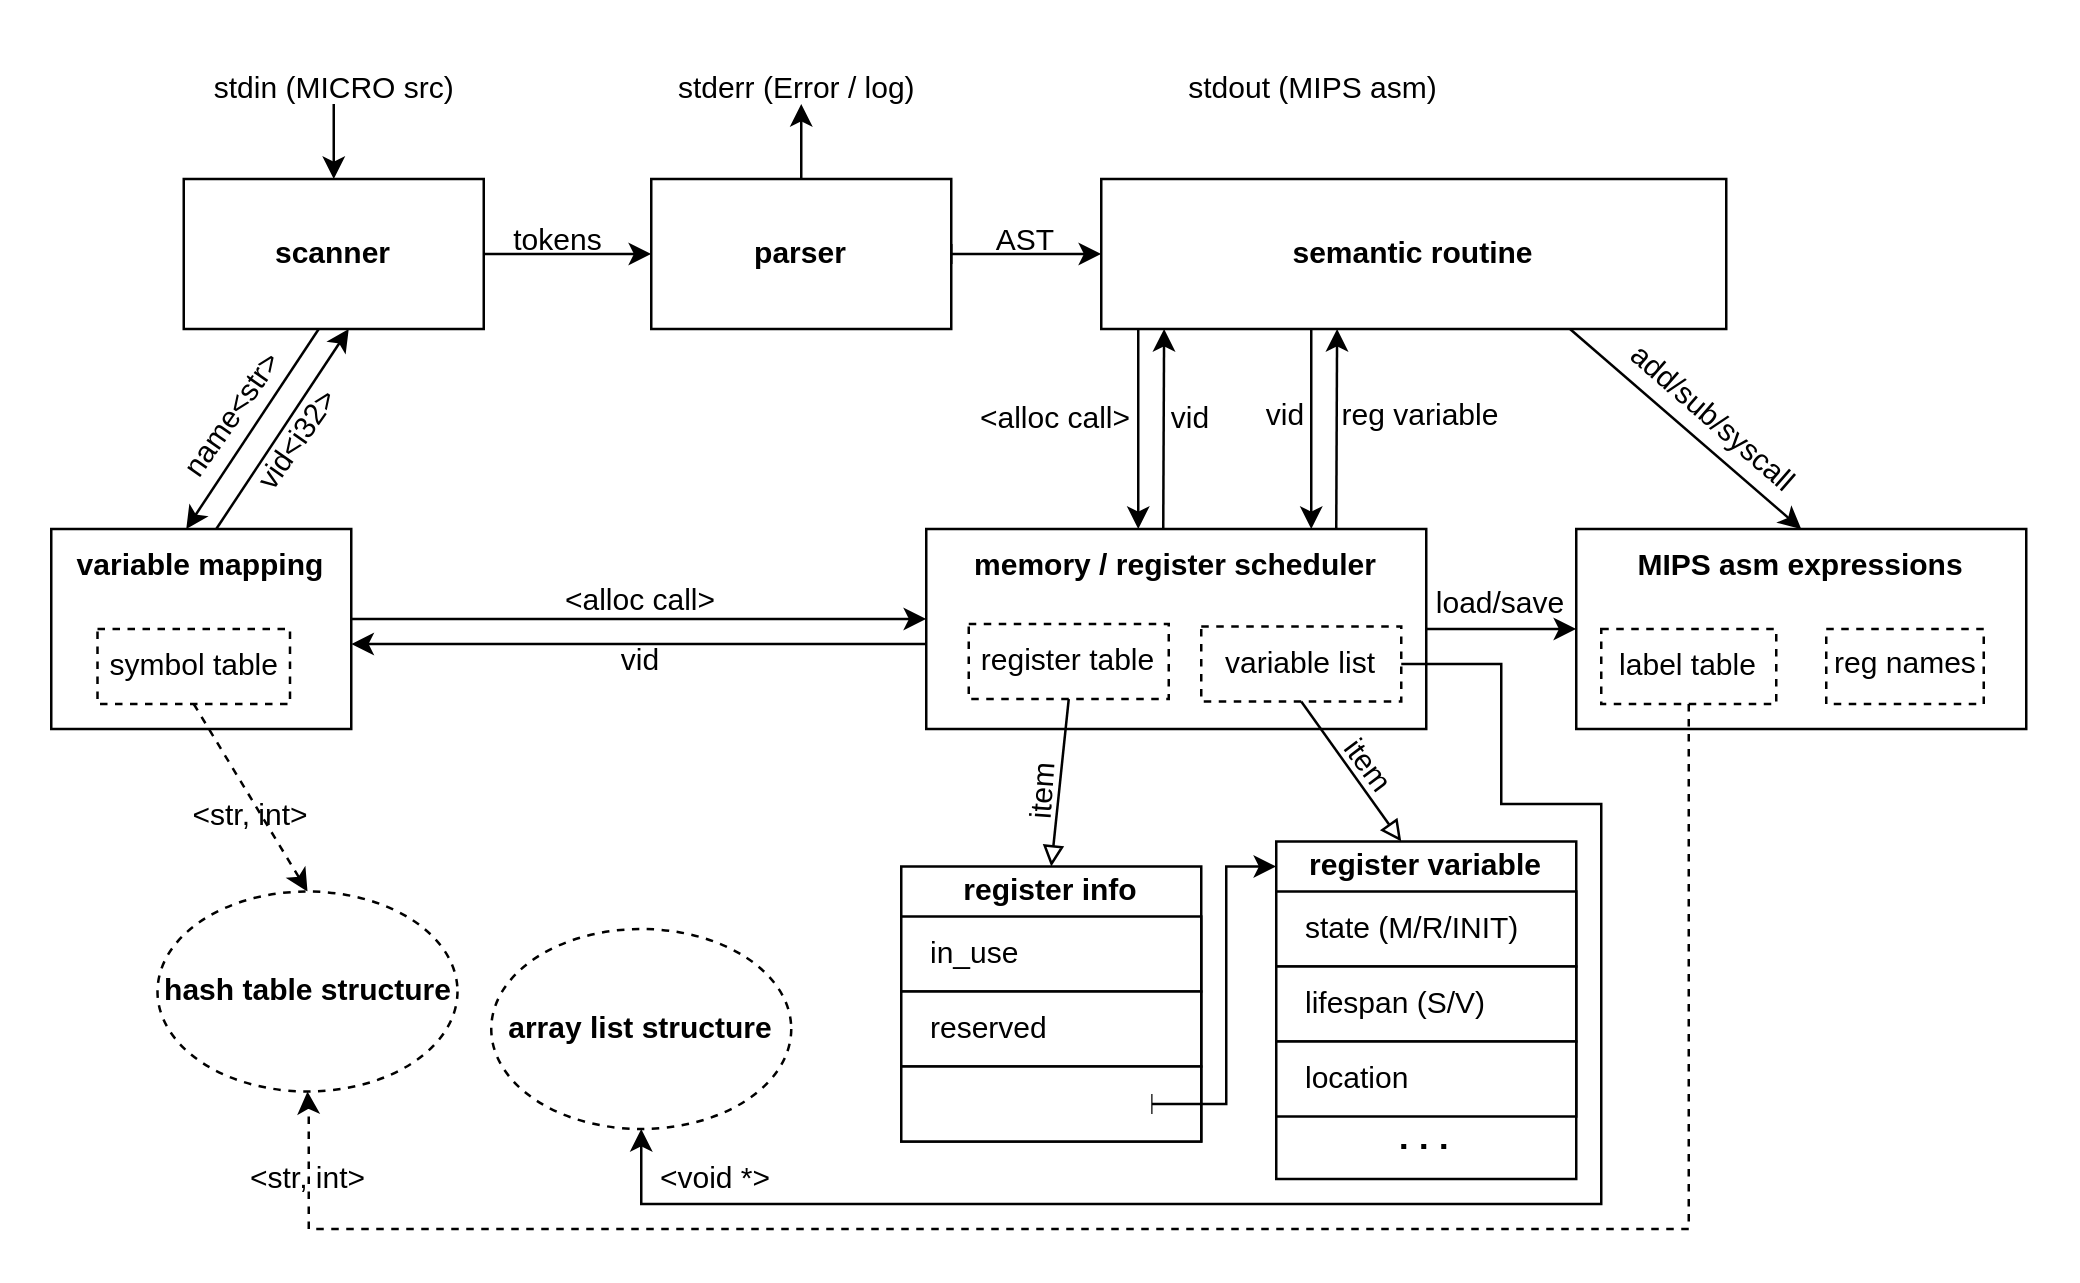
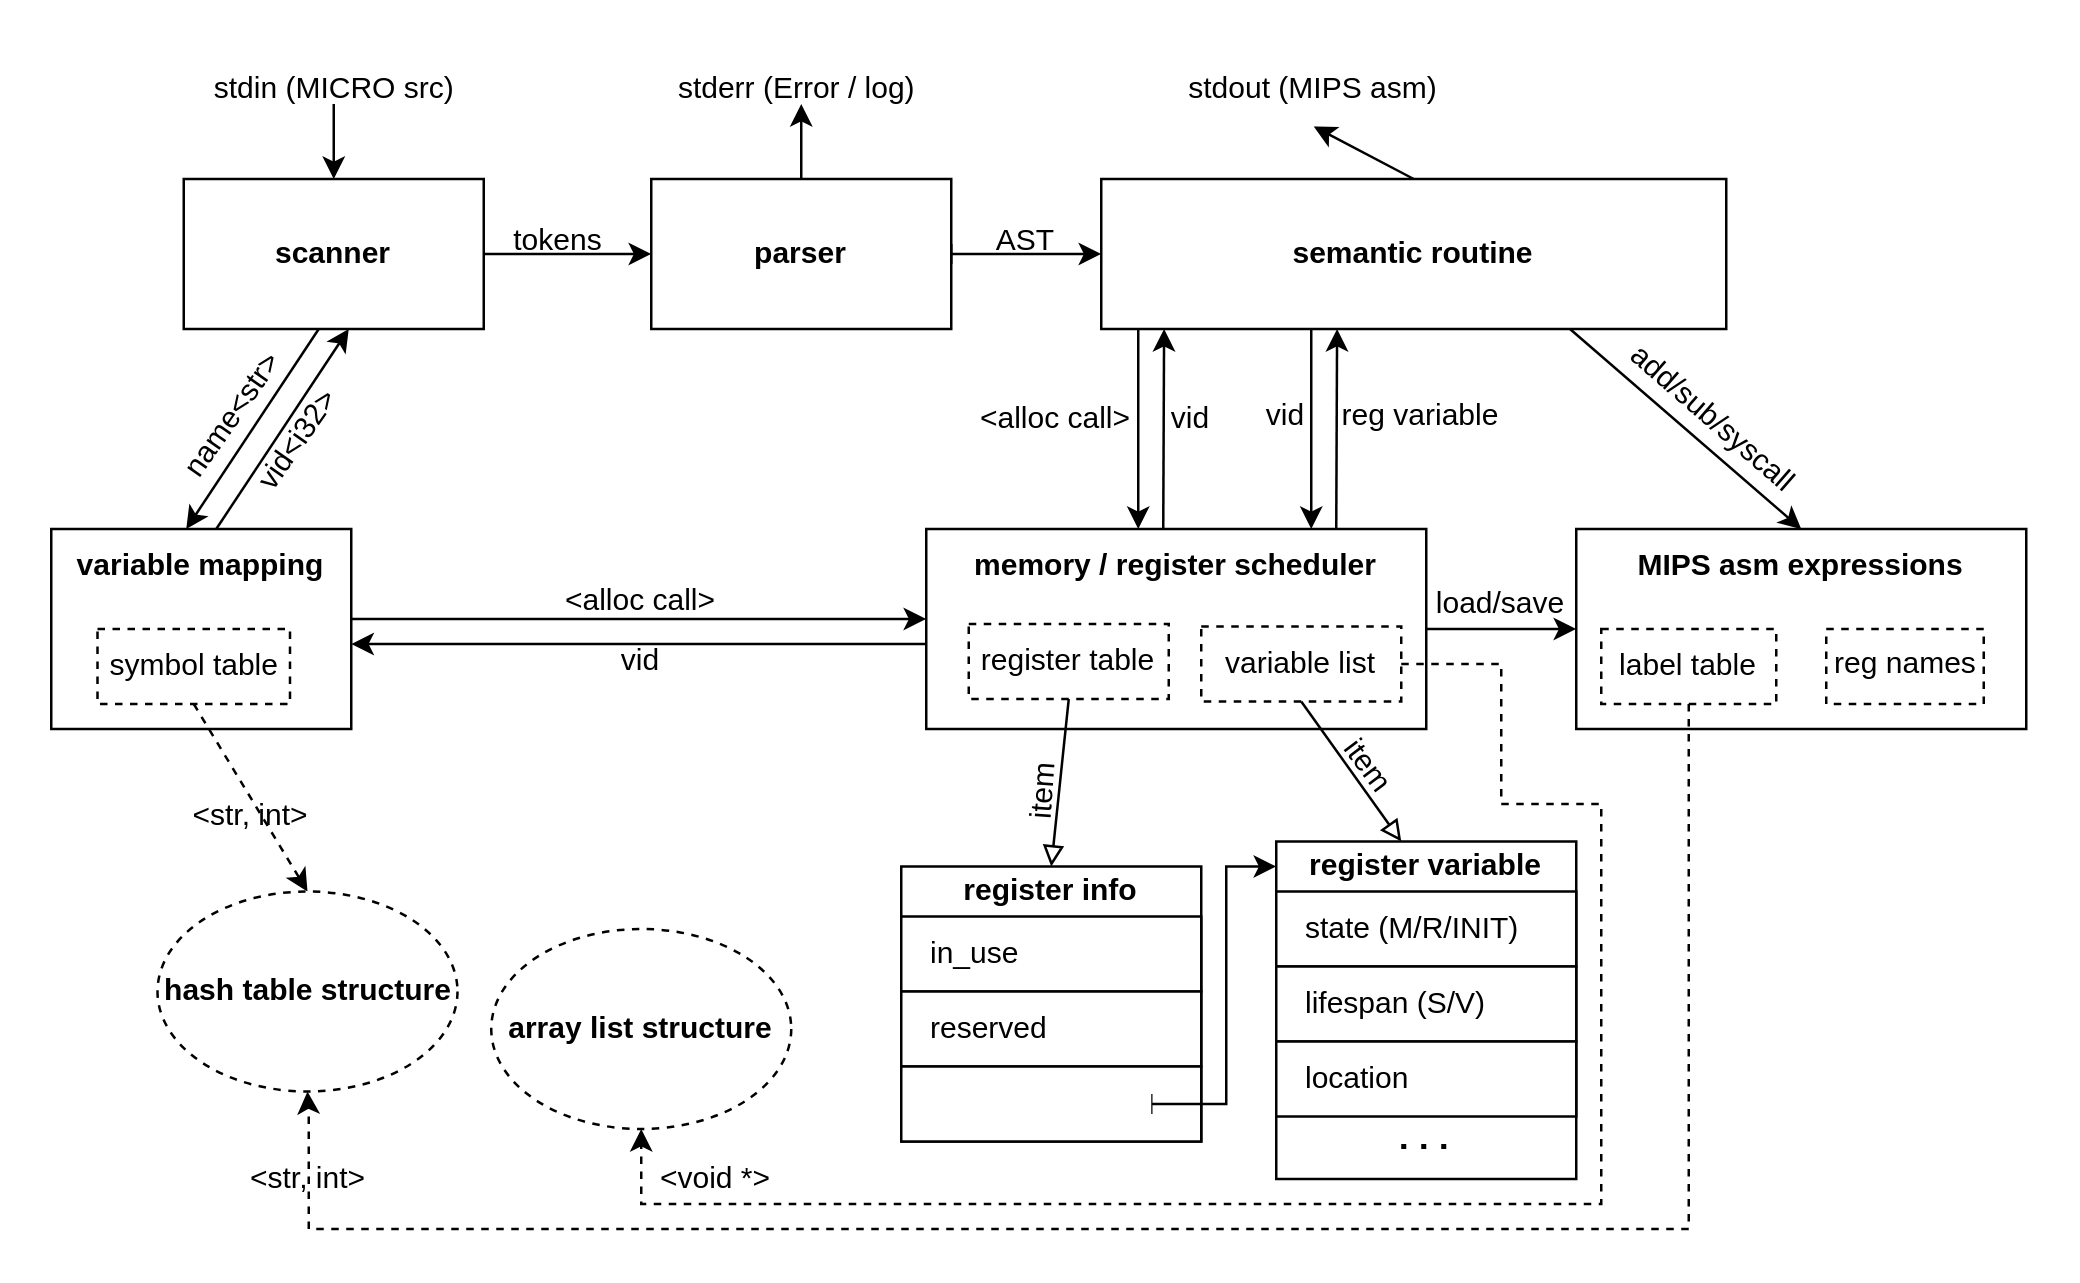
none -> (1371, 156)
(1460, 1204) -> (1460, 1204)
